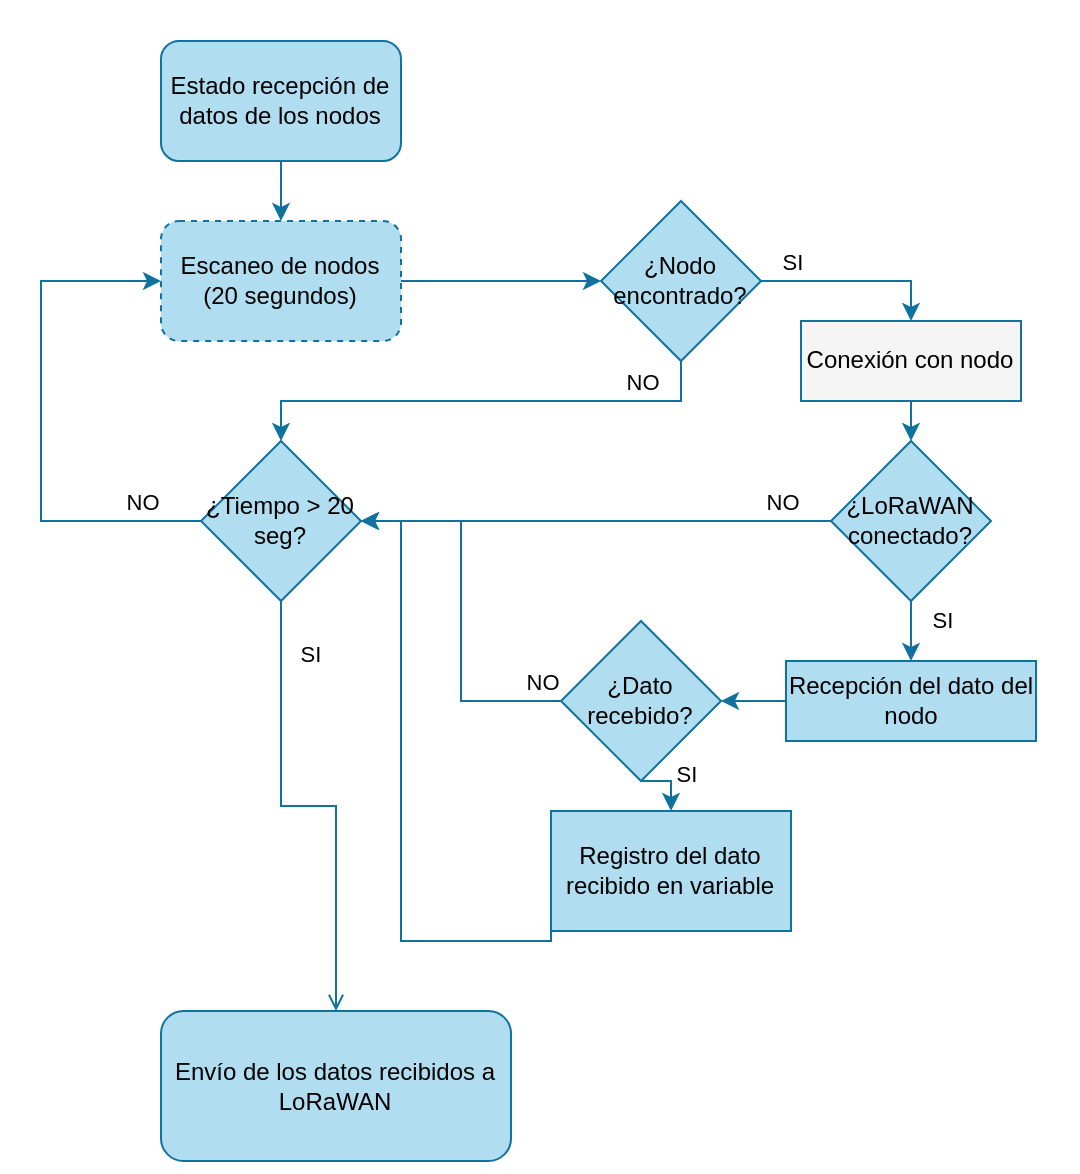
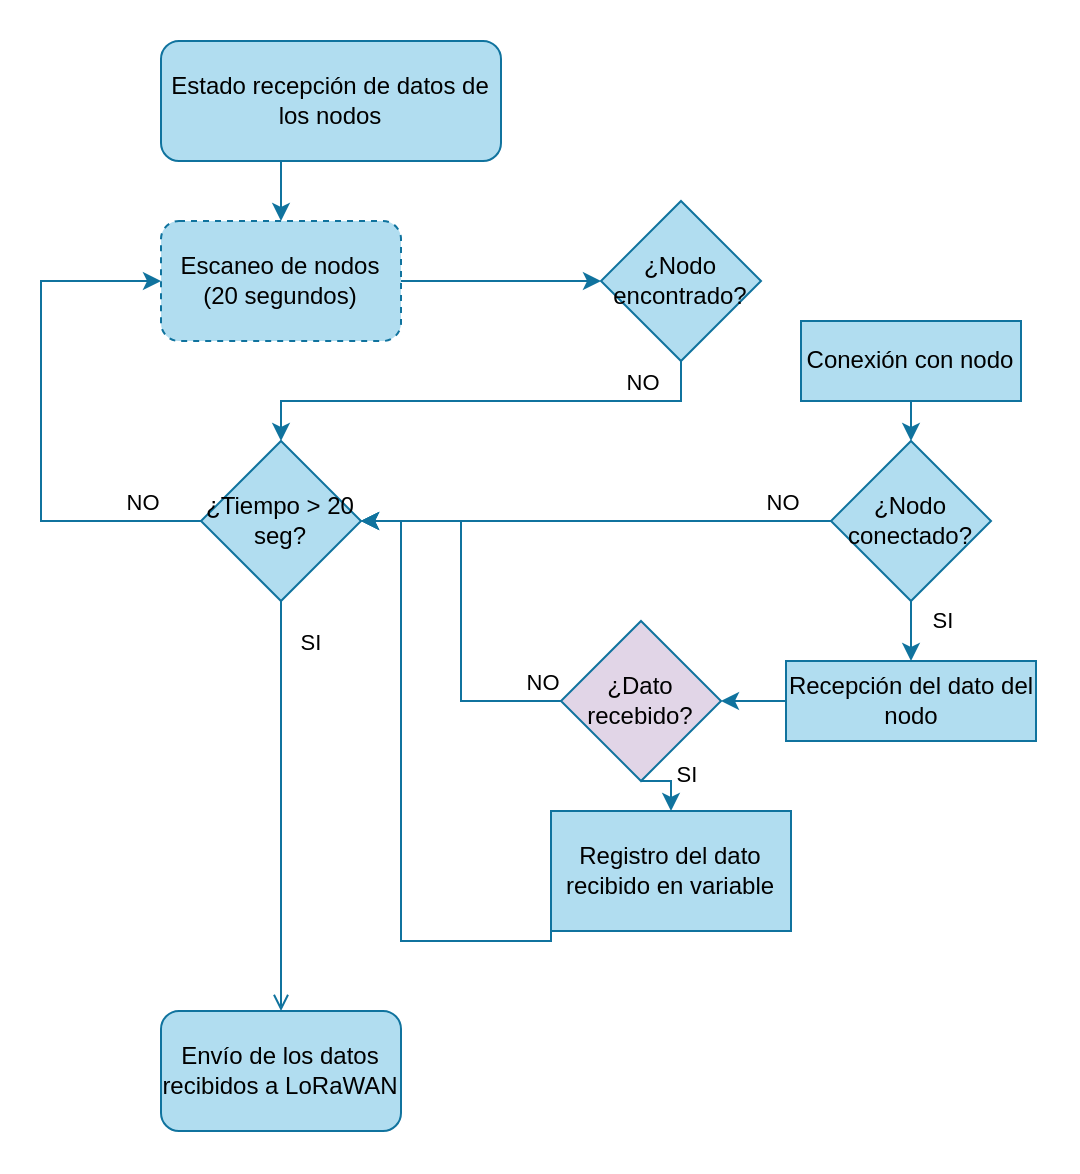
(281, 101) -> (331, 101)
(849, 281) -> none
(911, 361) -> (911, 361)
(911, 521) -> (911, 521)
(561, 701) -> (561, 701)
(641, 701) -> (641, 701)
(336, 1086) -> (281, 1071)
